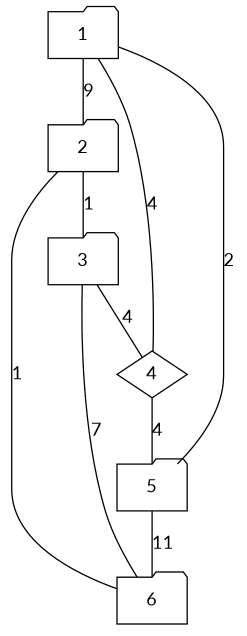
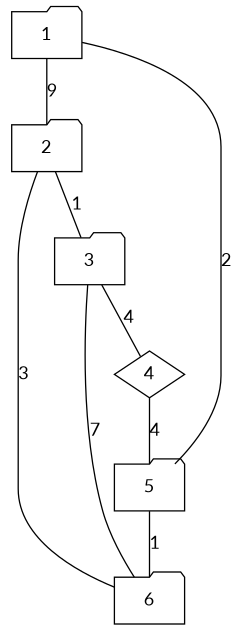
(146, 201) -> none
(18, 374) -> (24, 374)
(163, 544) -> (155, 544)
